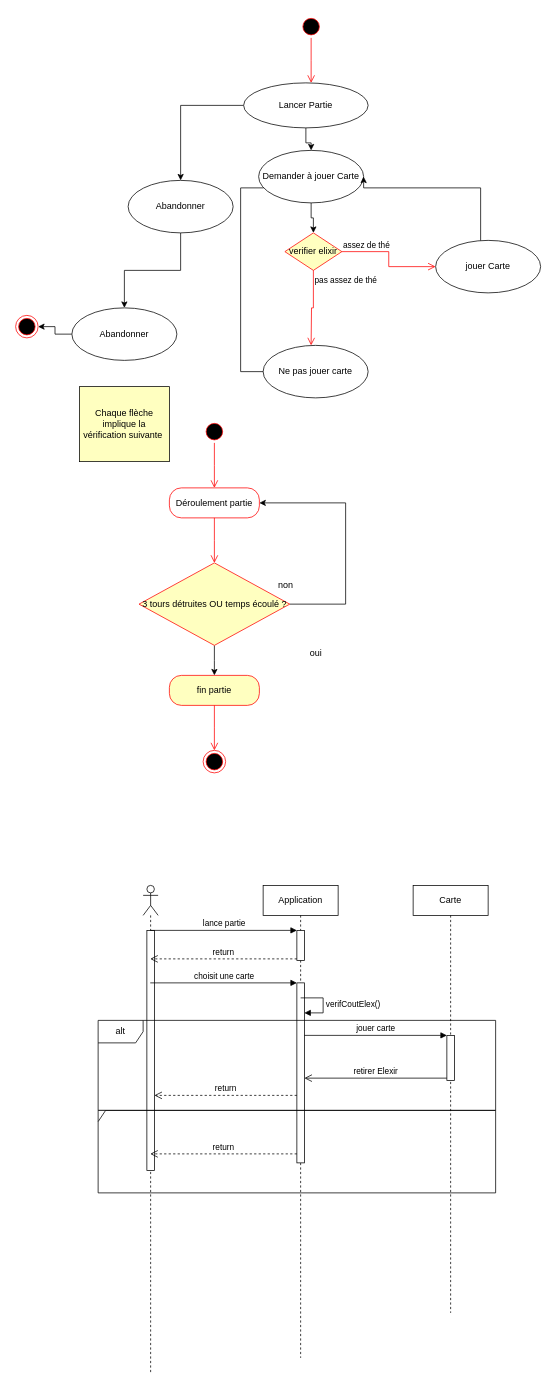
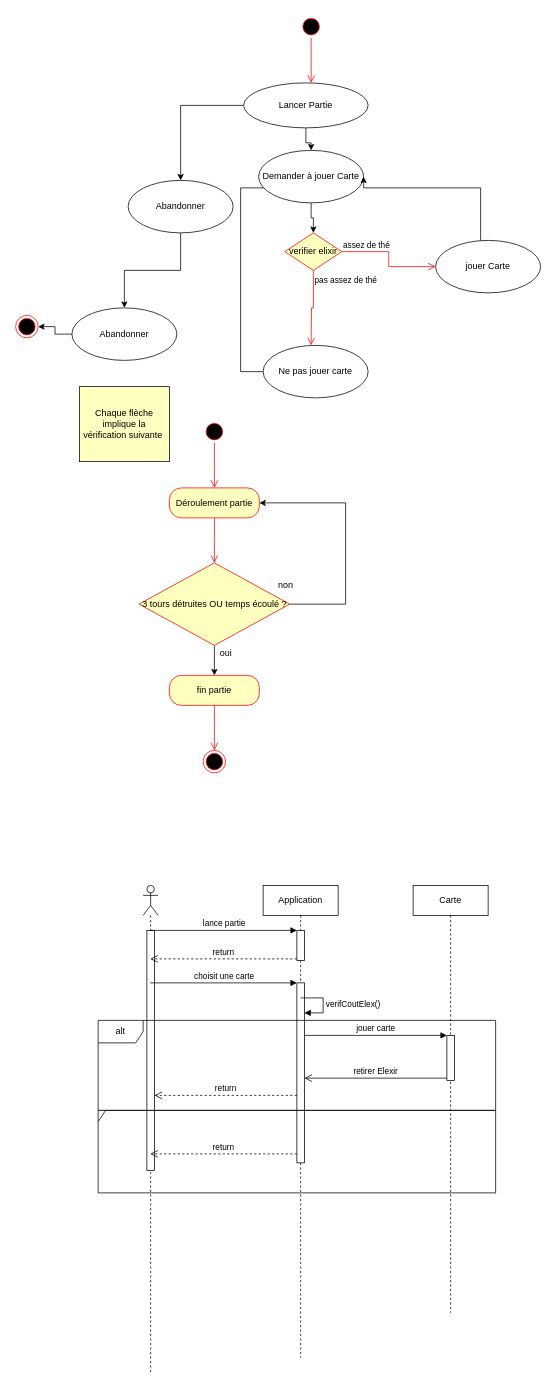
(214, 503) -> (214, 503)
(315, 653) -> (225, 653)
